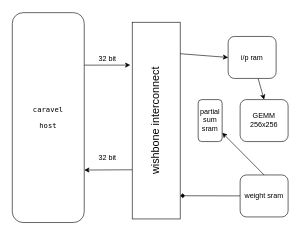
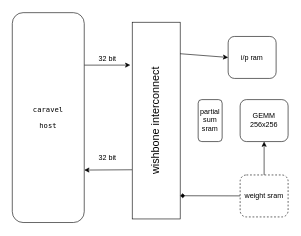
(261, 87) -> none
(226, 137) -> (264, 147)
(264, 196) -> (264, 196)
